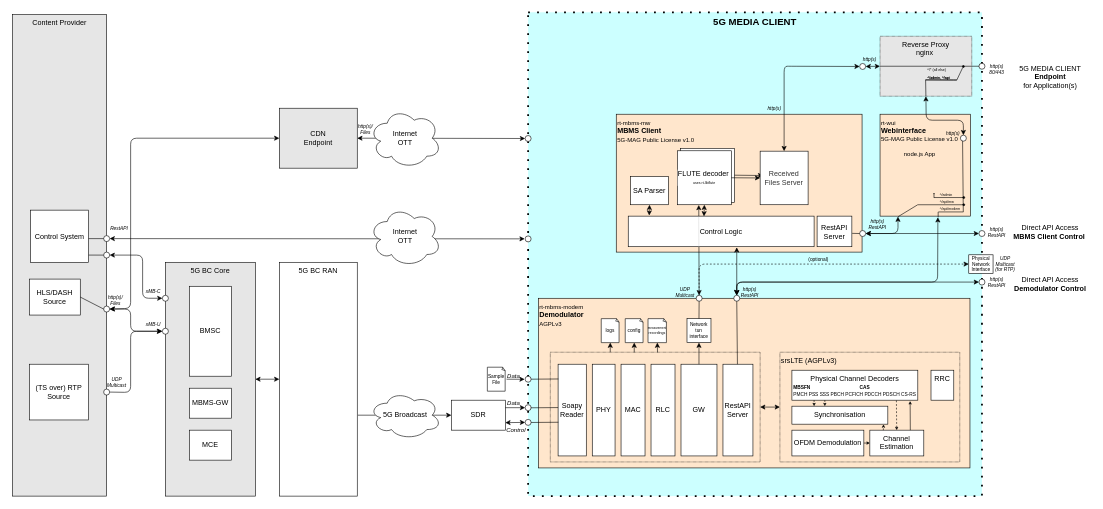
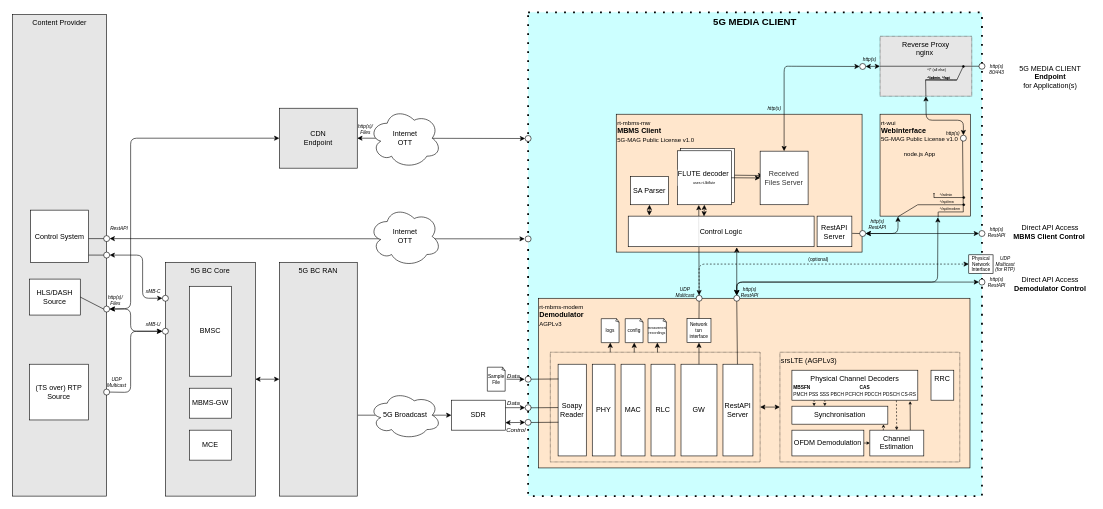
(318, 380) -> (318, 380)
